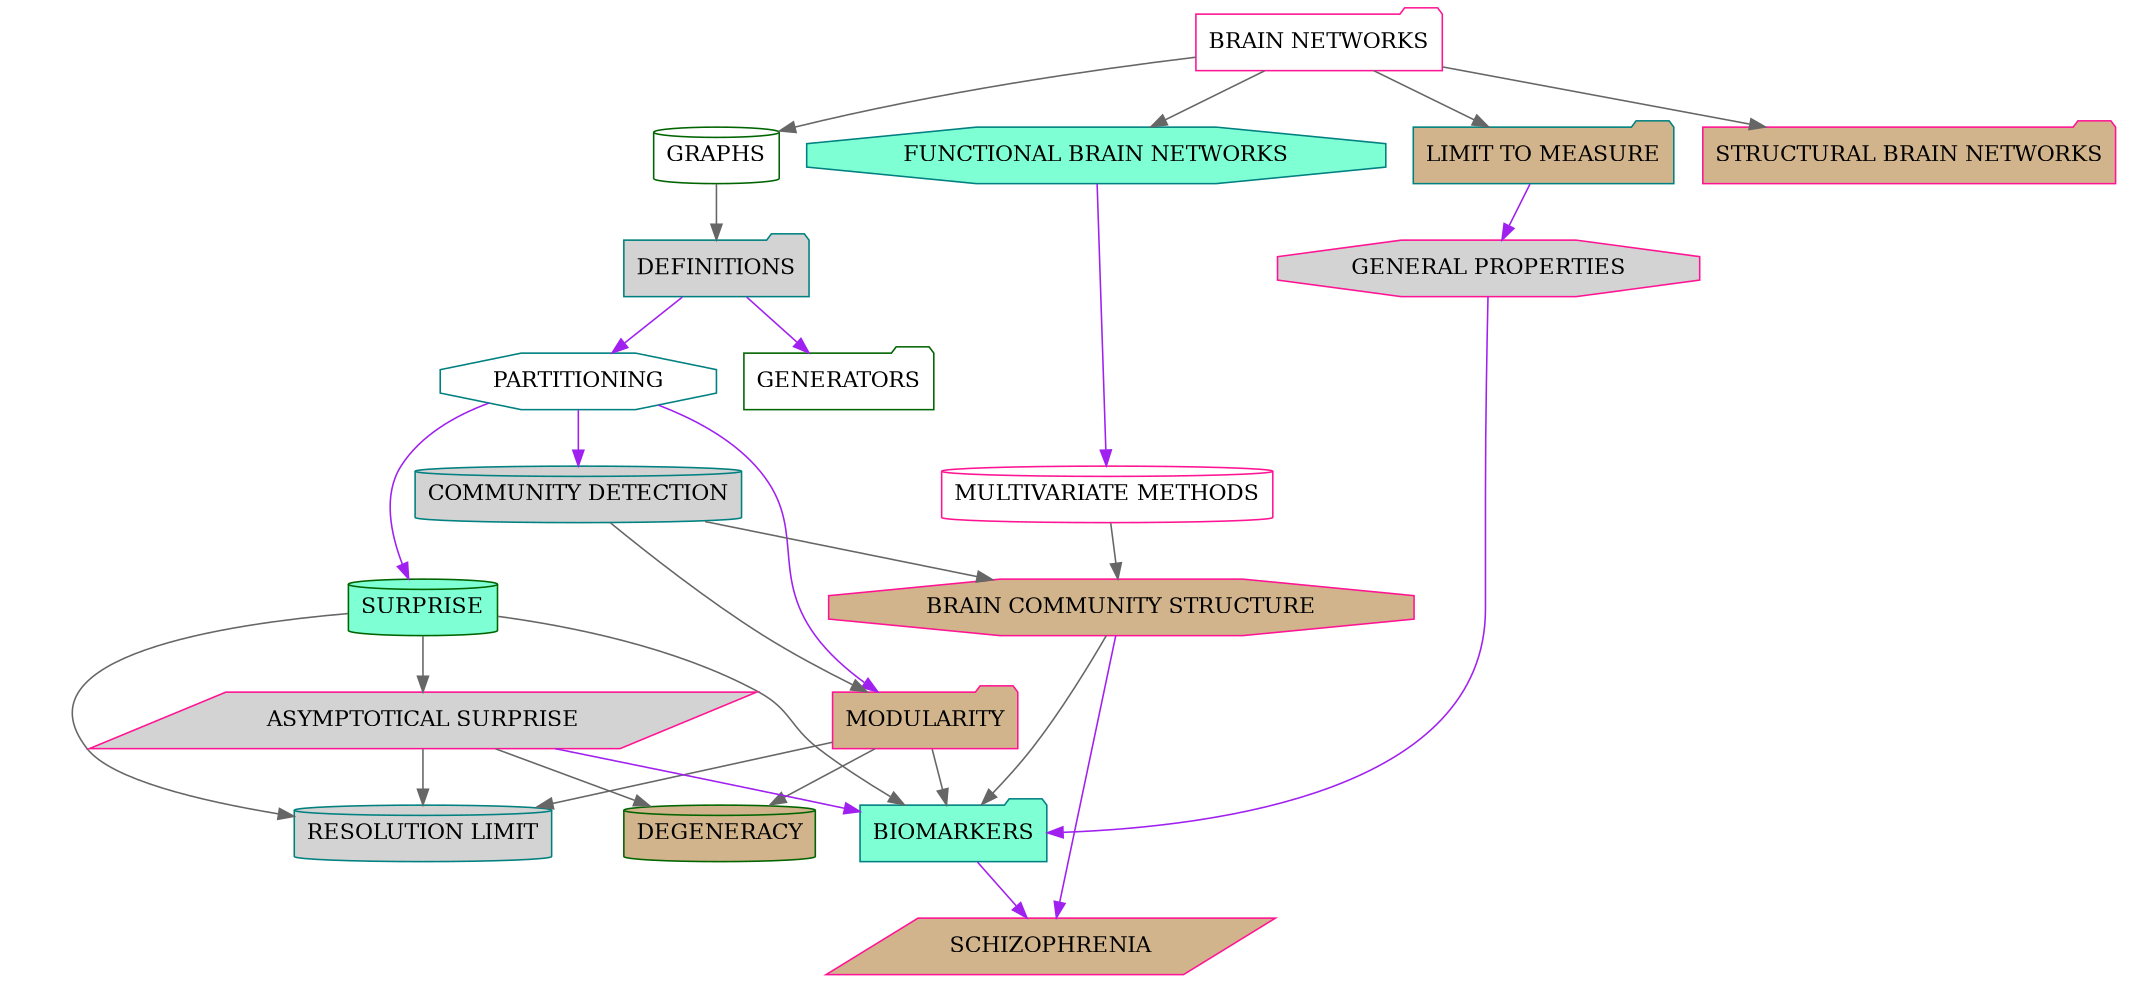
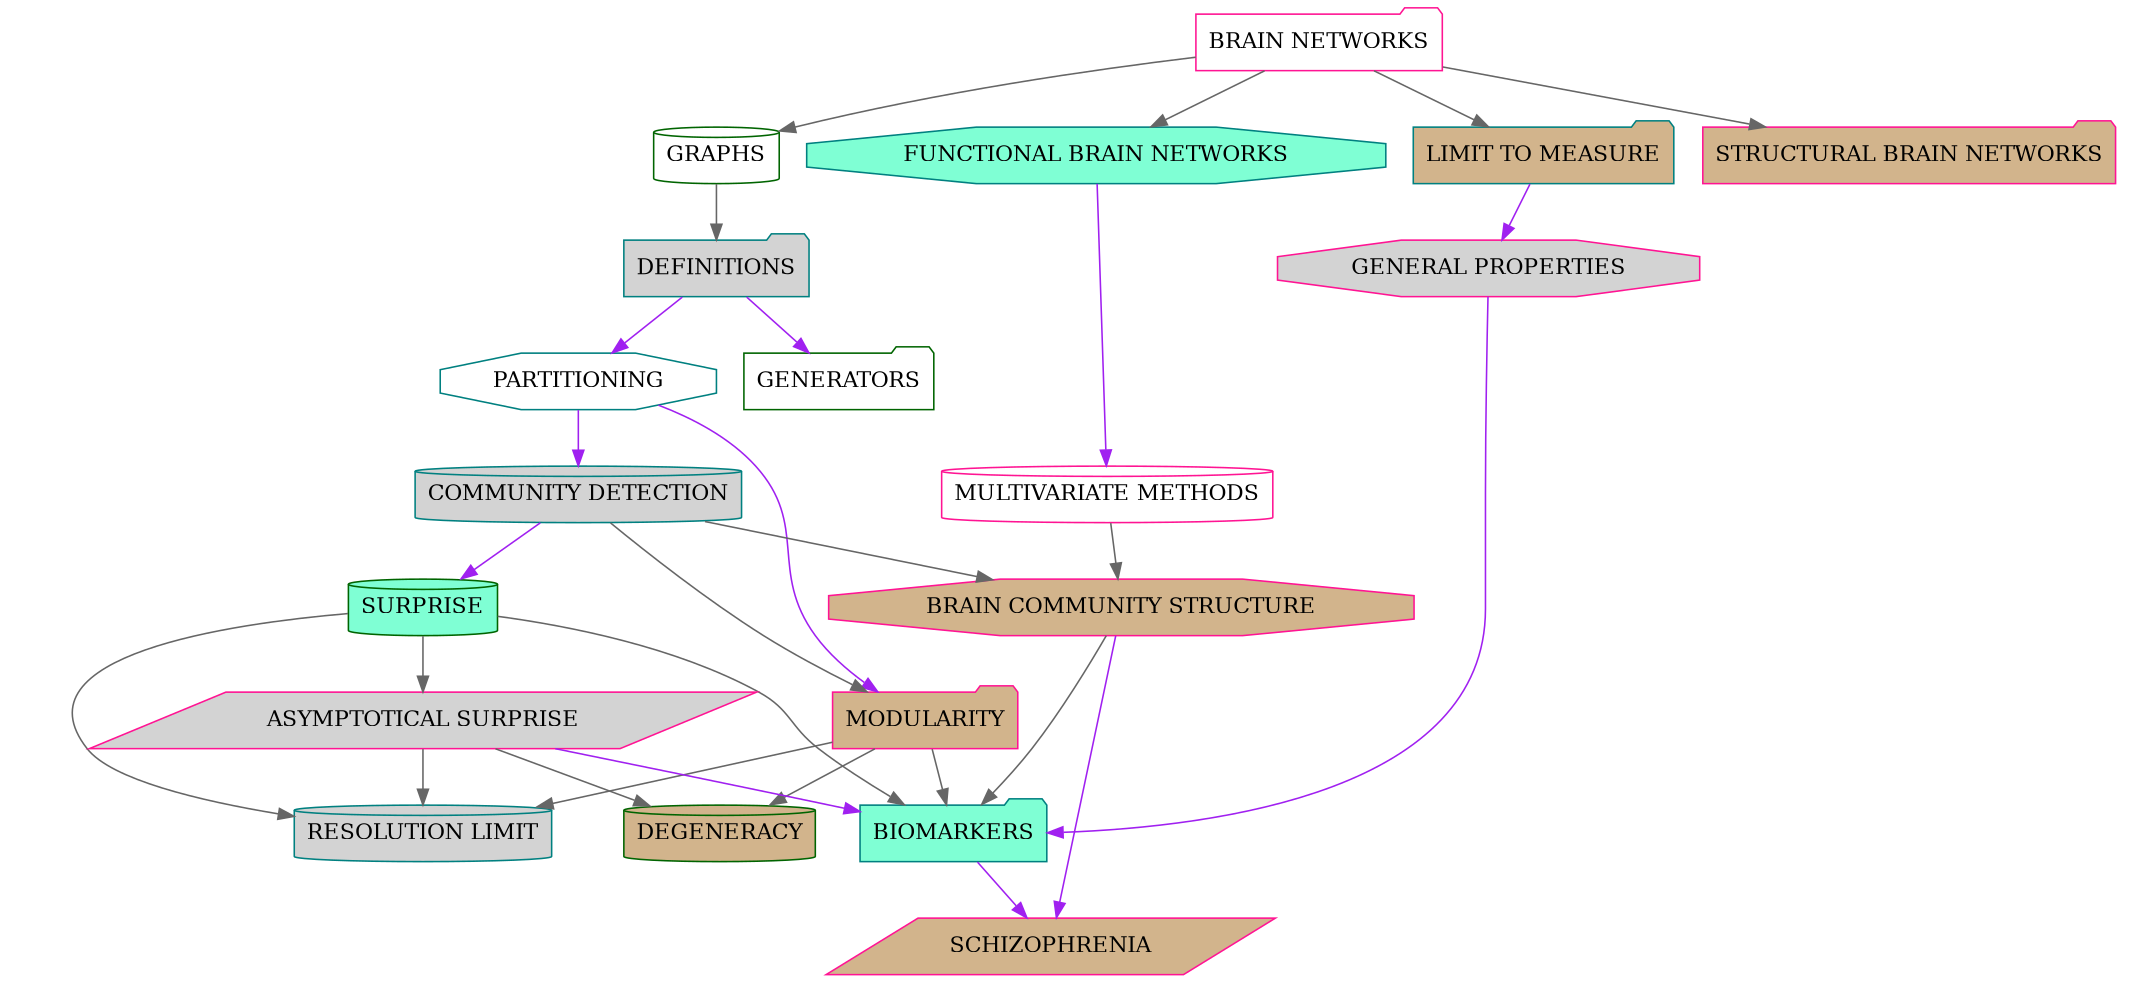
(403, 463) -> (507, 546)
